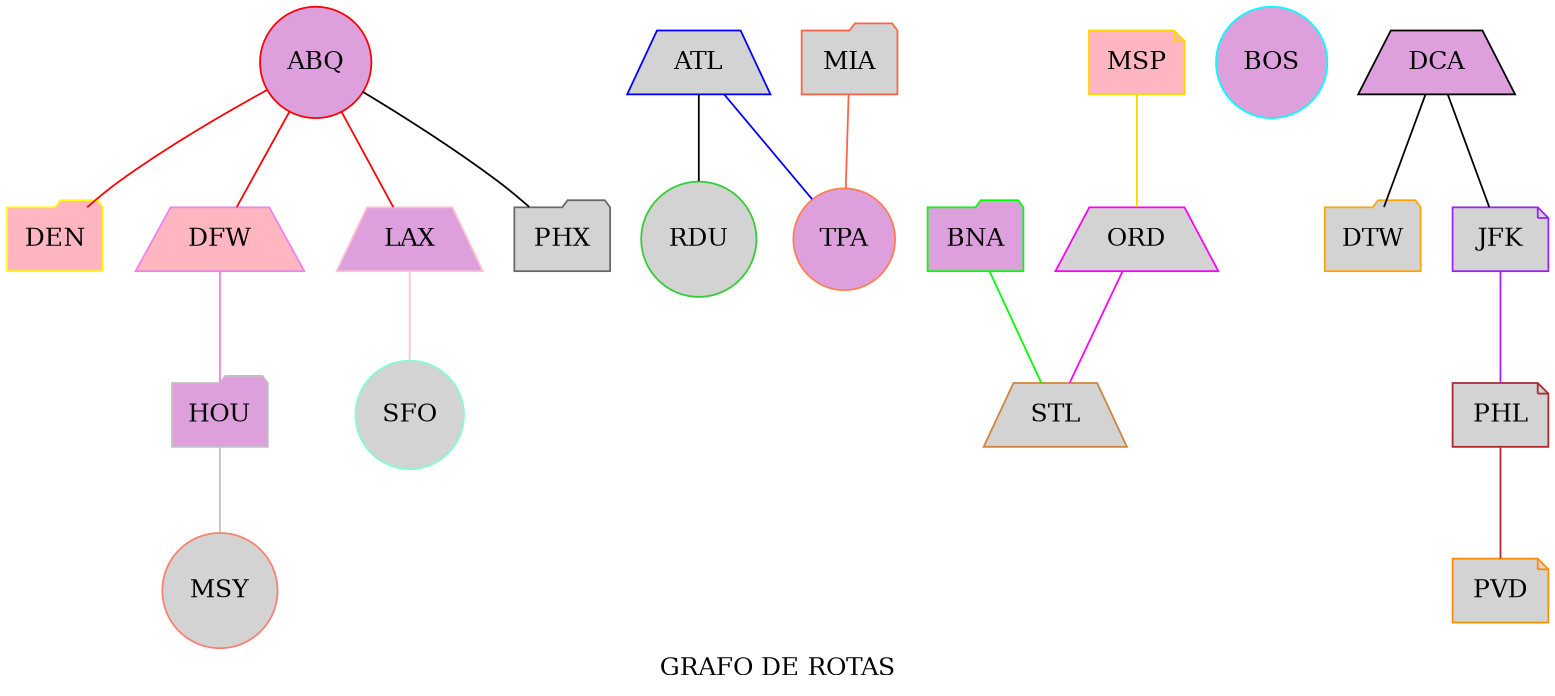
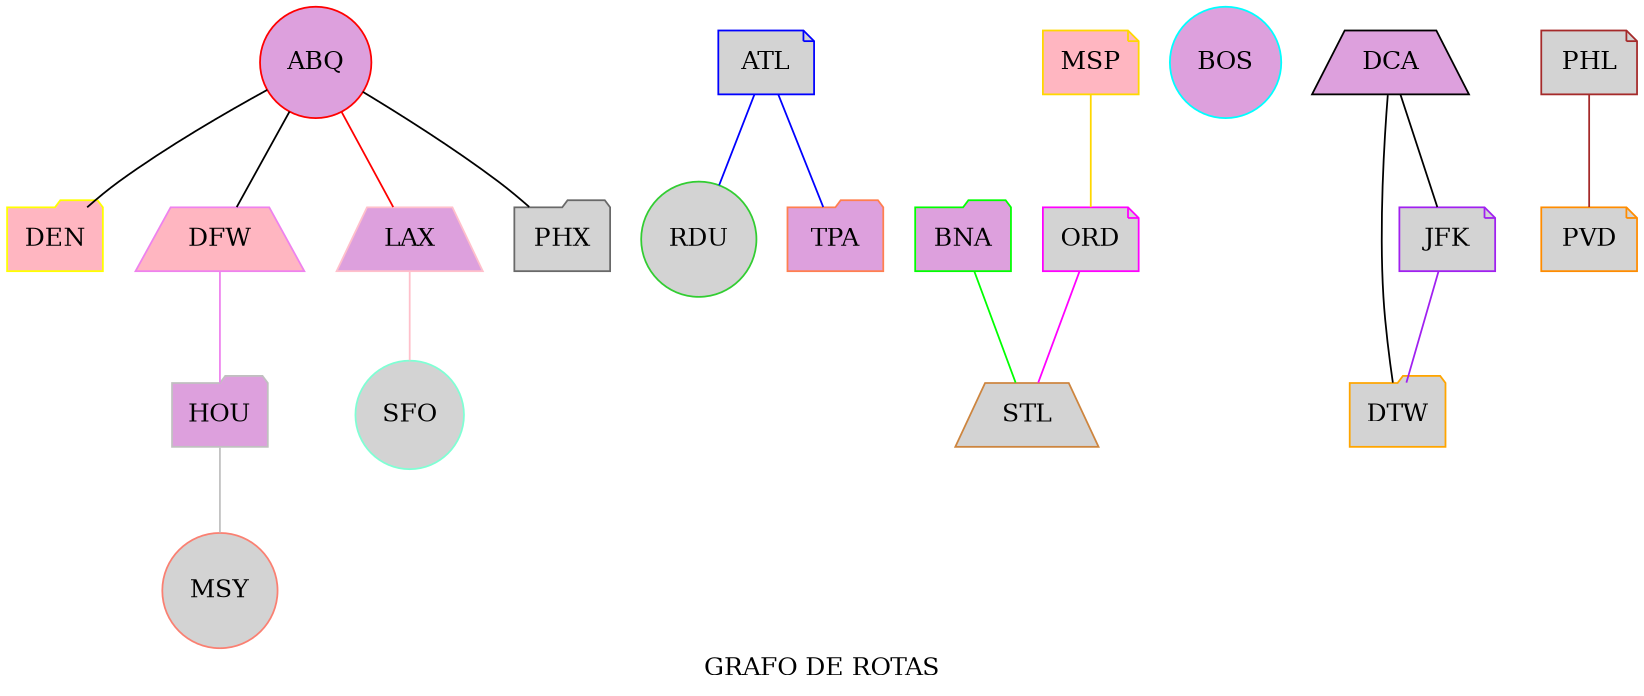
(699, 62) -> (766, 62)
(850, 62) -> none
(699, 138) -> (737, 140)
(174, 144) -> (174, 144)
(263, 159) -> (263, 159)
(844, 239) -> (835, 239)
(1137, 239) -> (1091, 239)
(1500, 327) -> (1422, 327)
